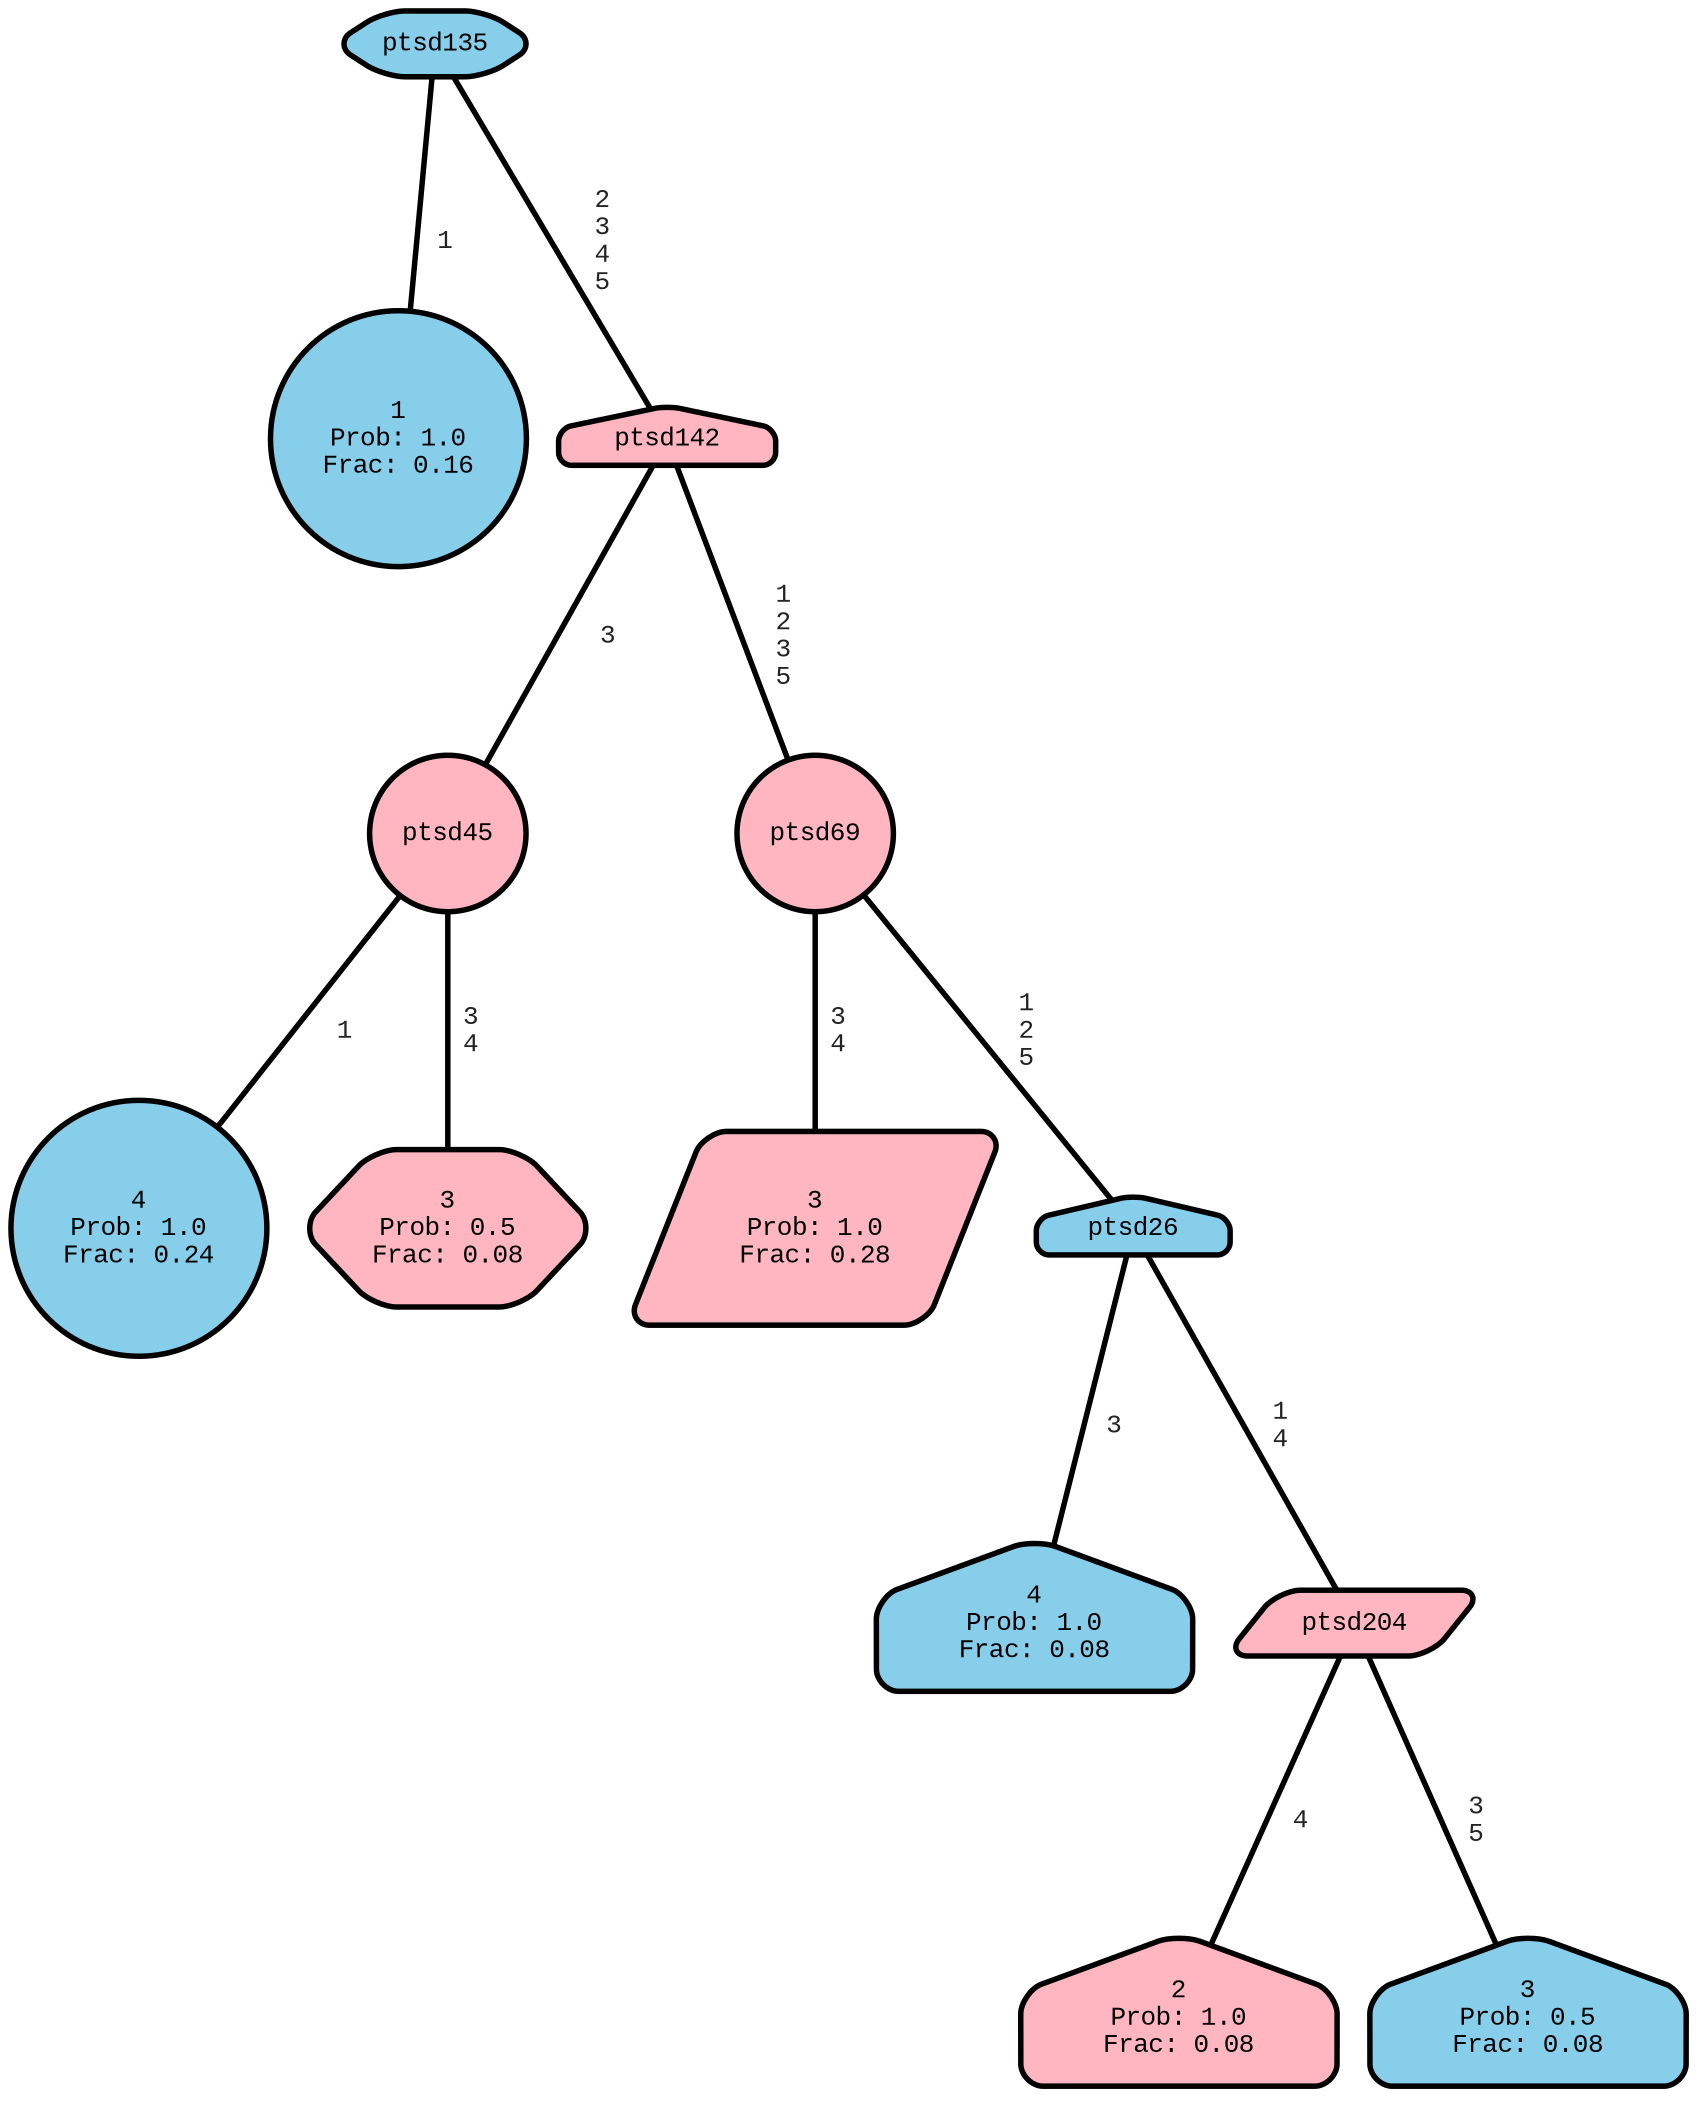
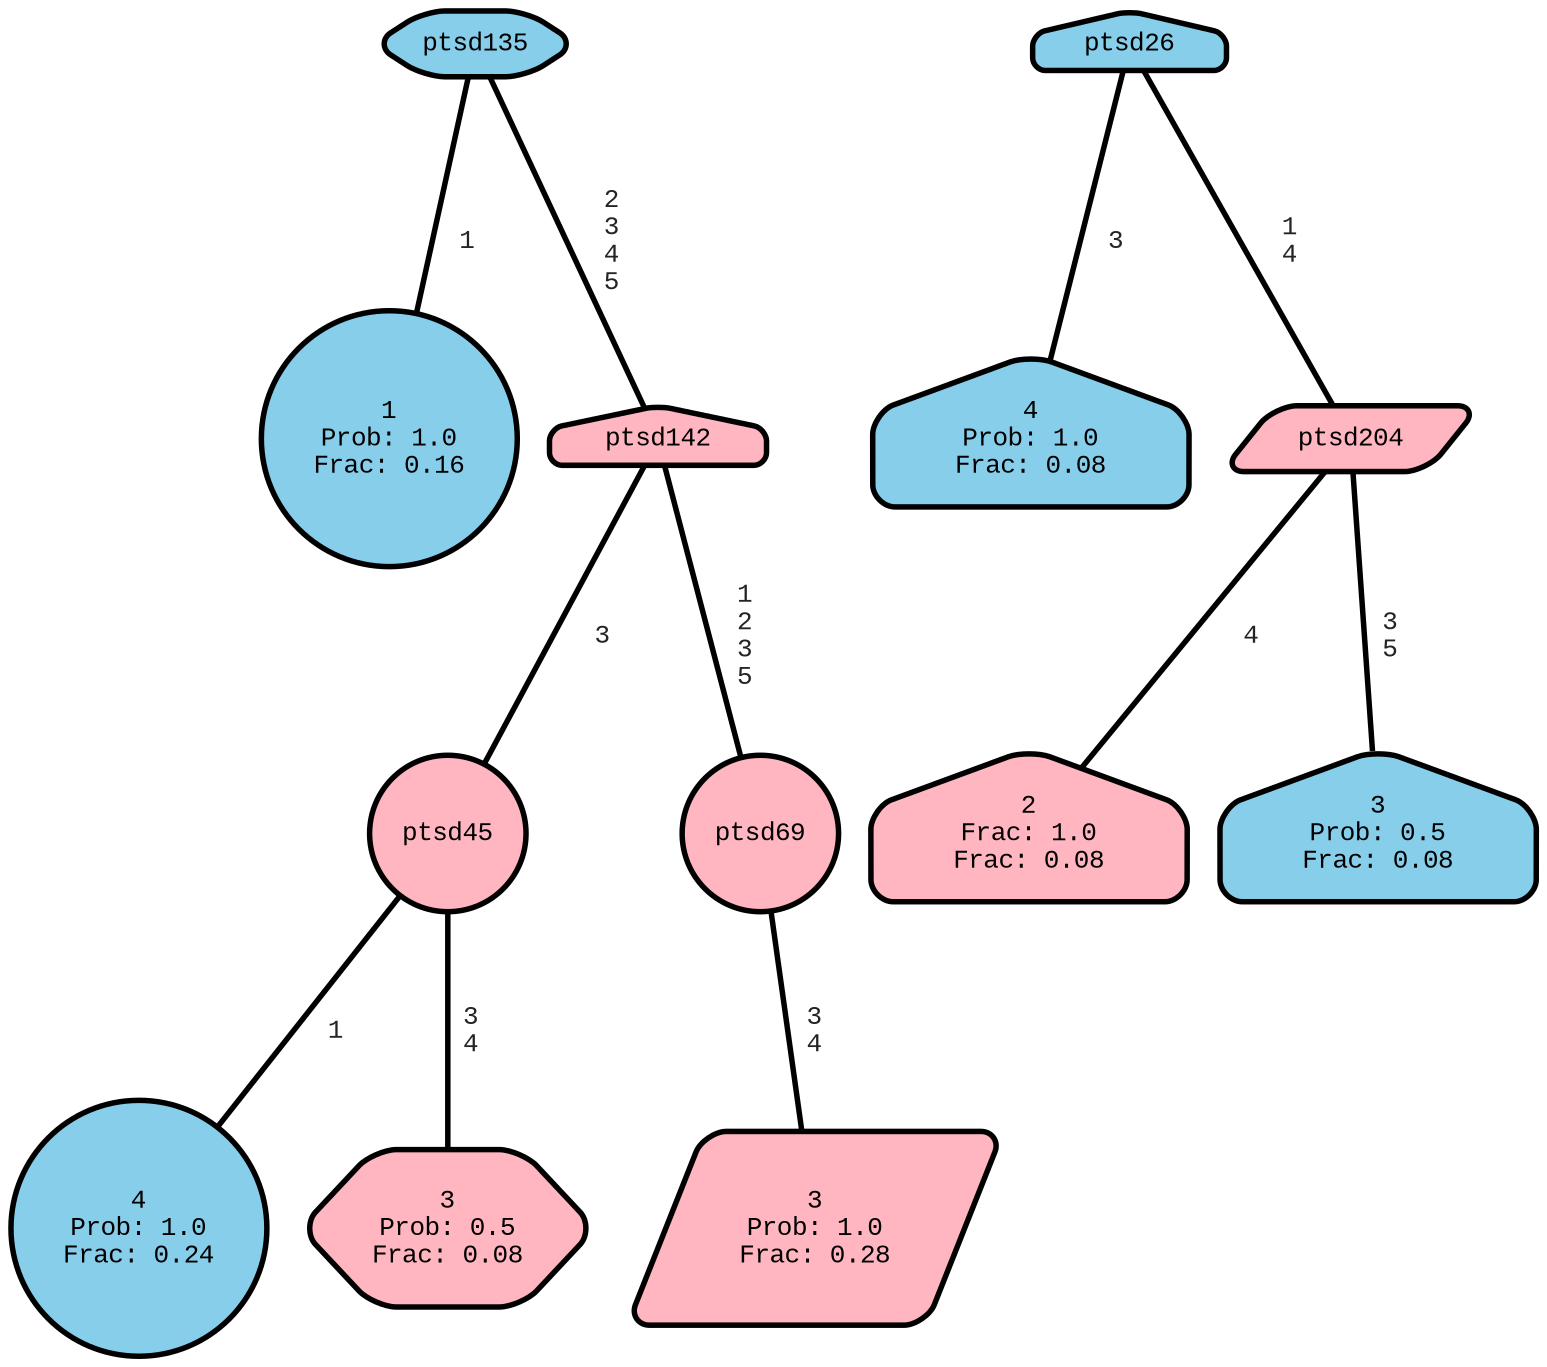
(988, 1048) -> none
(1179, 2018) -> (1029, 833)
